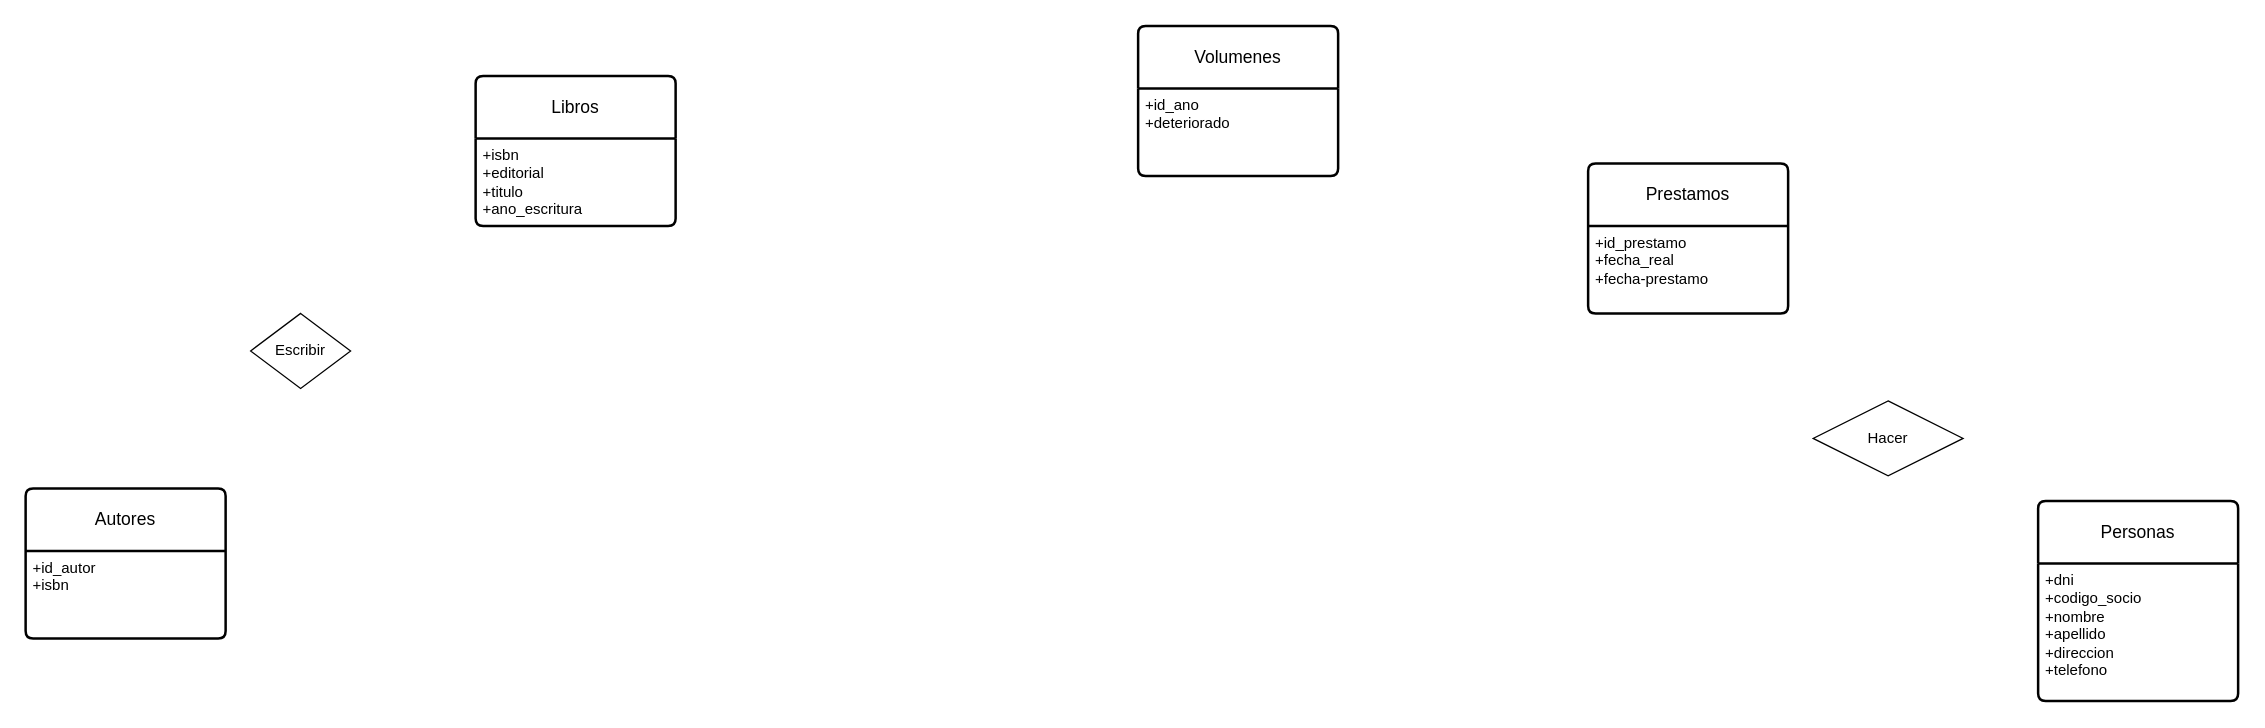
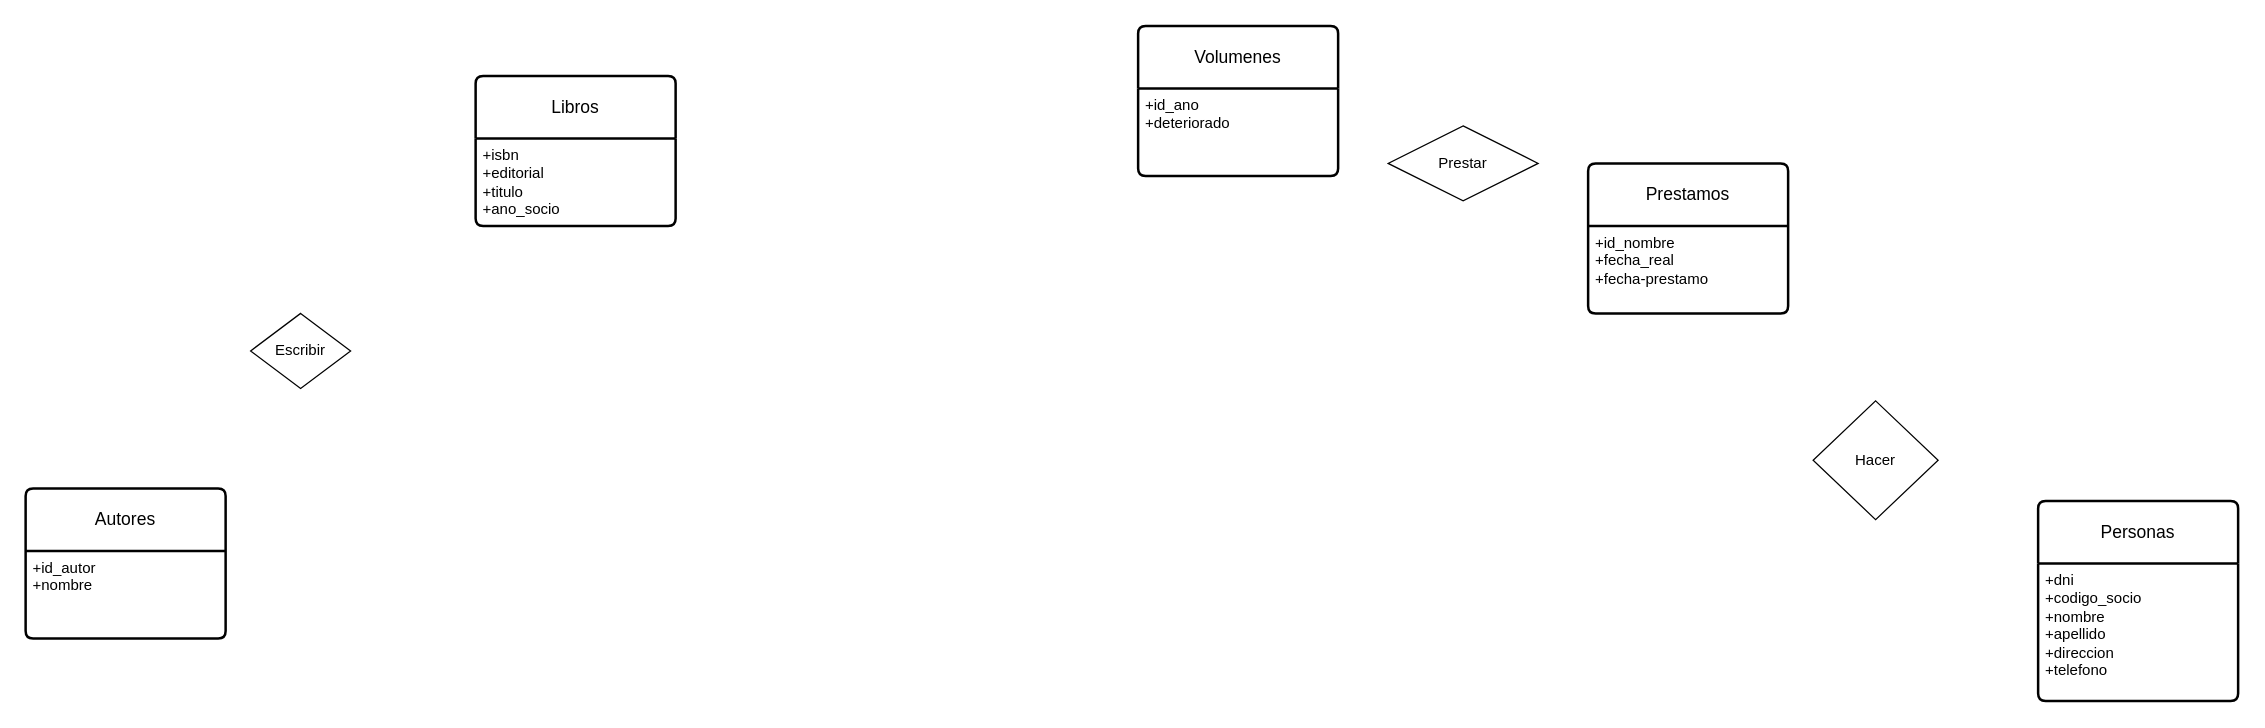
none -> (1463, 163)
(540, 183) -> (523, 183)
(1659, 261) -> (1659, 261)
(1888, 438) -> (1876, 460)
(69, 577) -> (69, 577)
